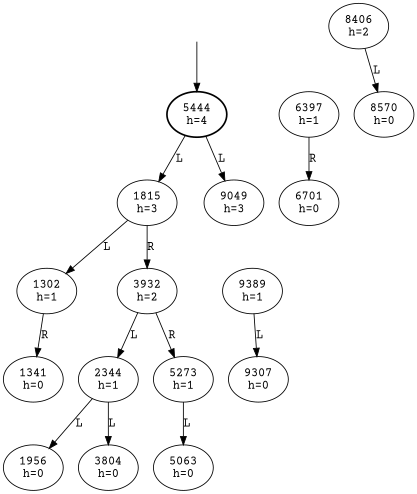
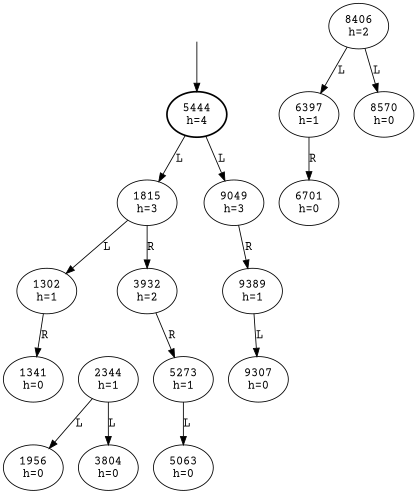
none -> (336, 66)
none -> (242, 243)
(129, 331) -> none
